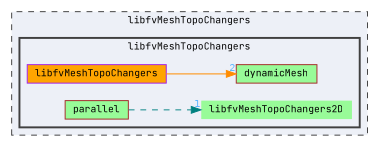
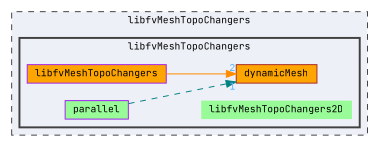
(277, 74) -> (277, 74)
(97, 110) -> (97, 110)
(160, 110) -> (177, 94)
